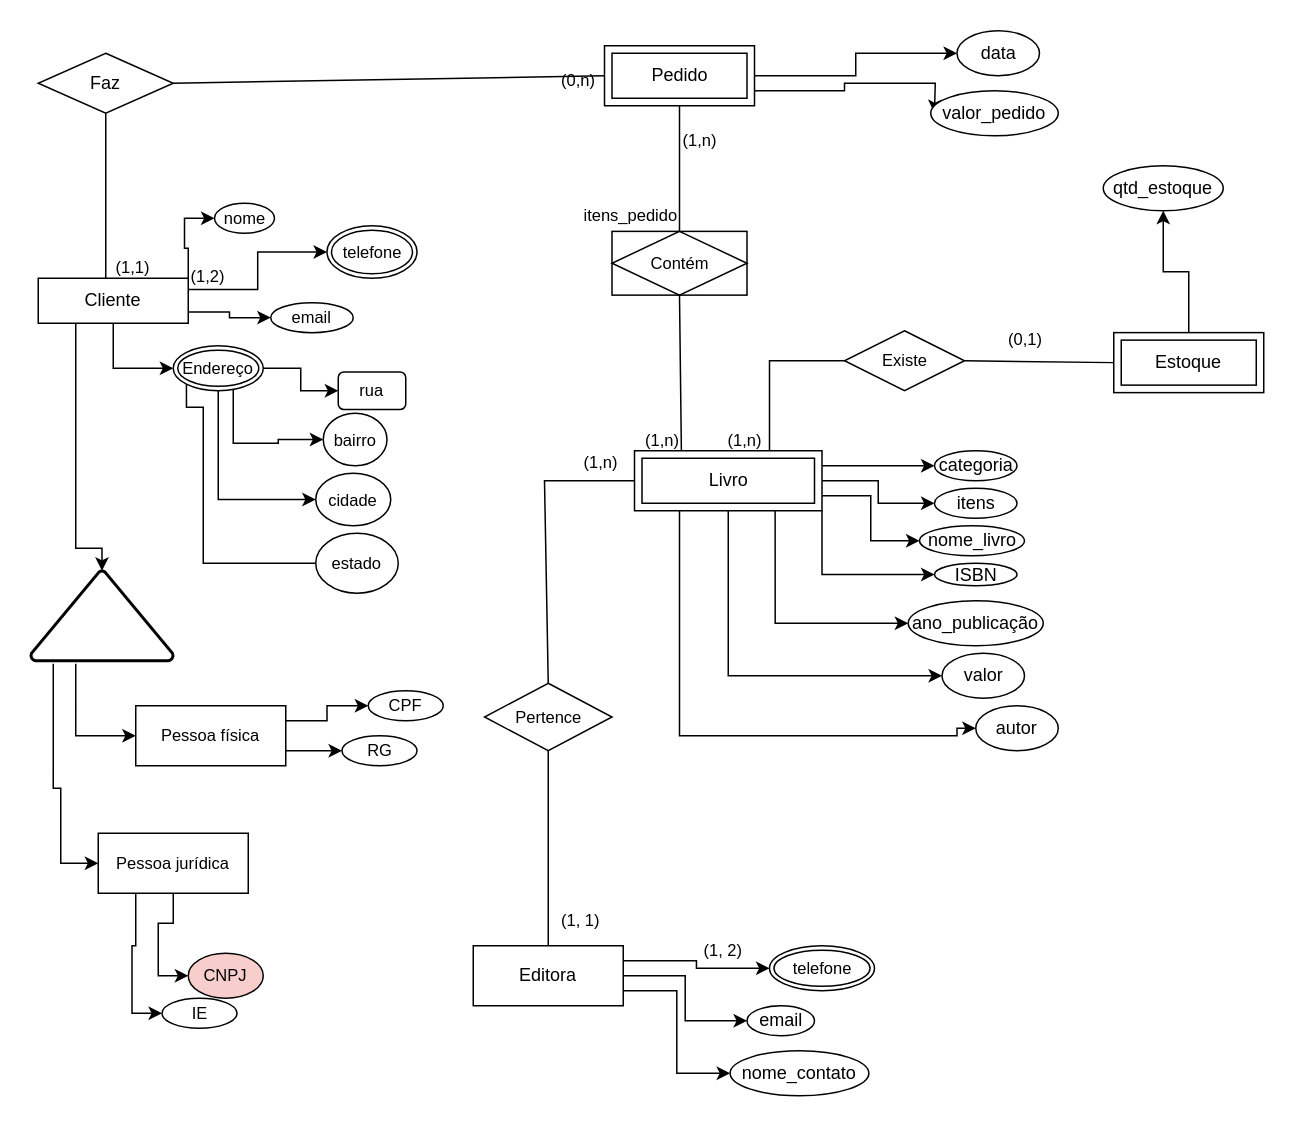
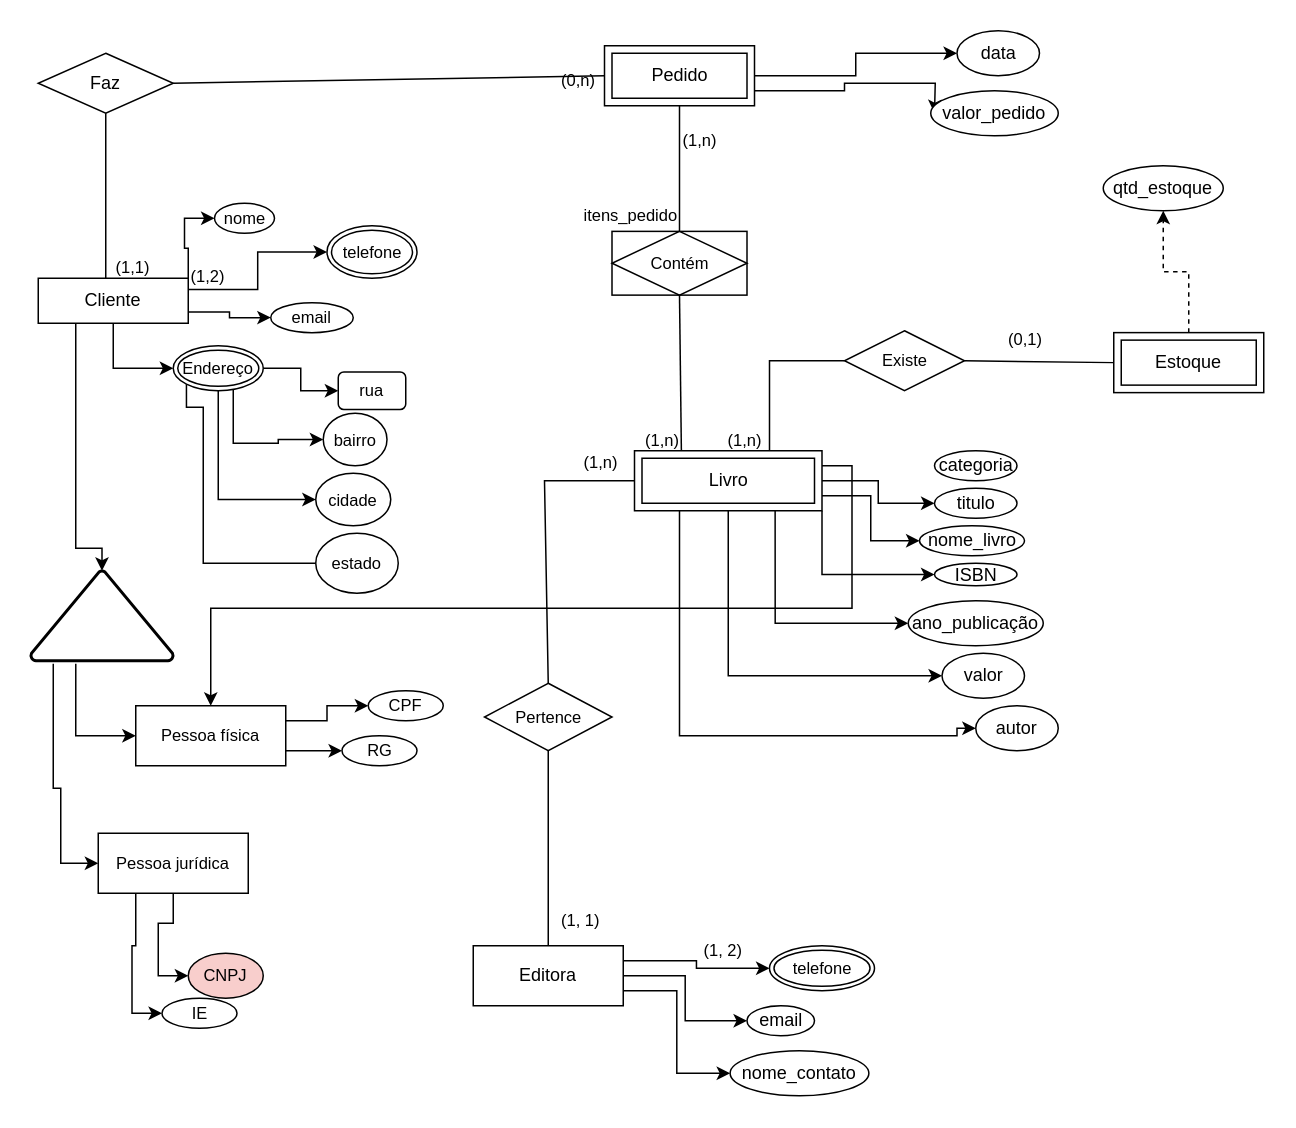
(1180, 272) -> (1180, 272)
(887, 466) -> (561, 608)
(977, 503) -> (977, 503)
